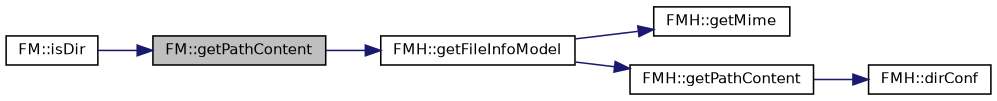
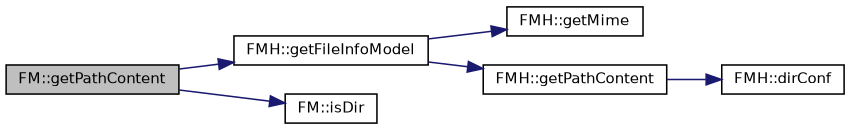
(118, 50) -> (224, 96)
